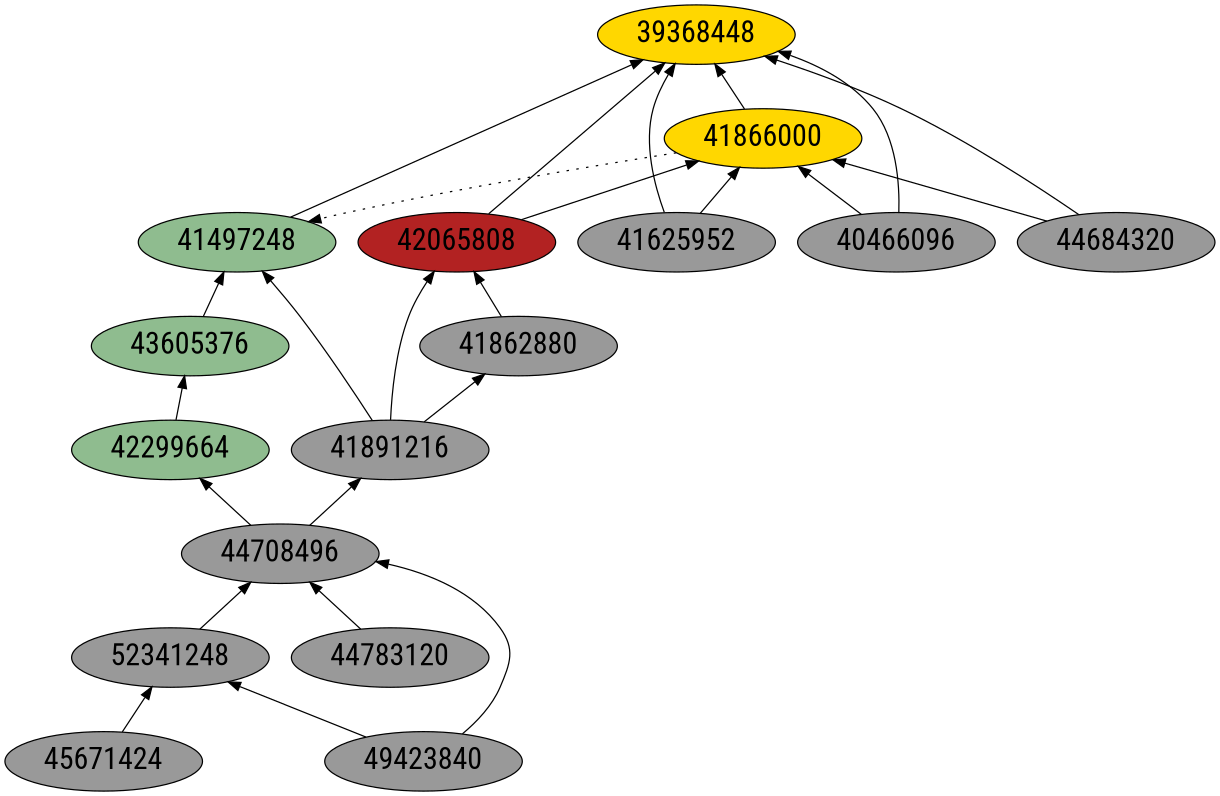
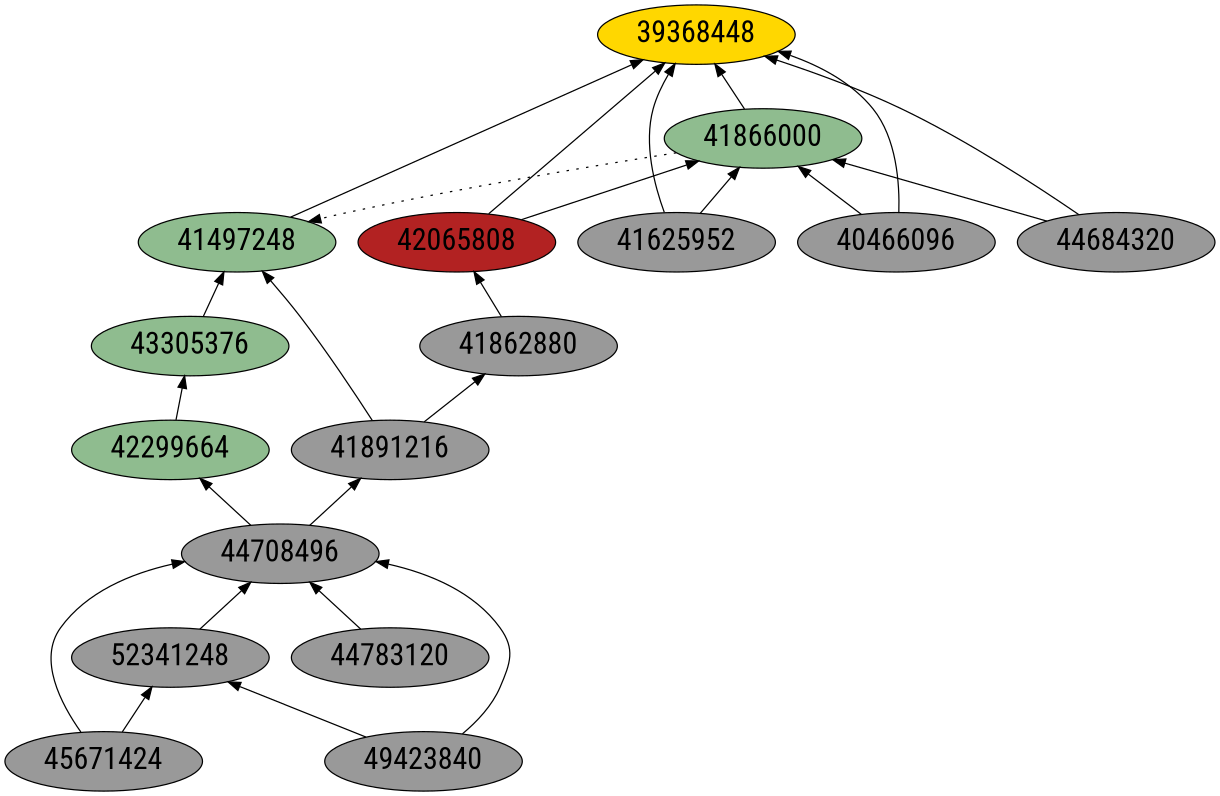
(763, 138) -> (763, 138)
(190, 346) -> (190, 346)
(400, 348) -> none
none -> (66, 621)
